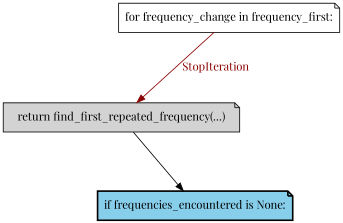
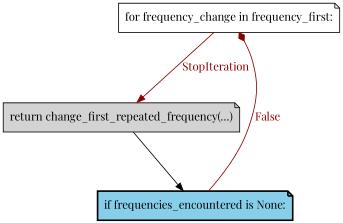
(121, 117) -> (121, 117)
none -> (251, 121)
